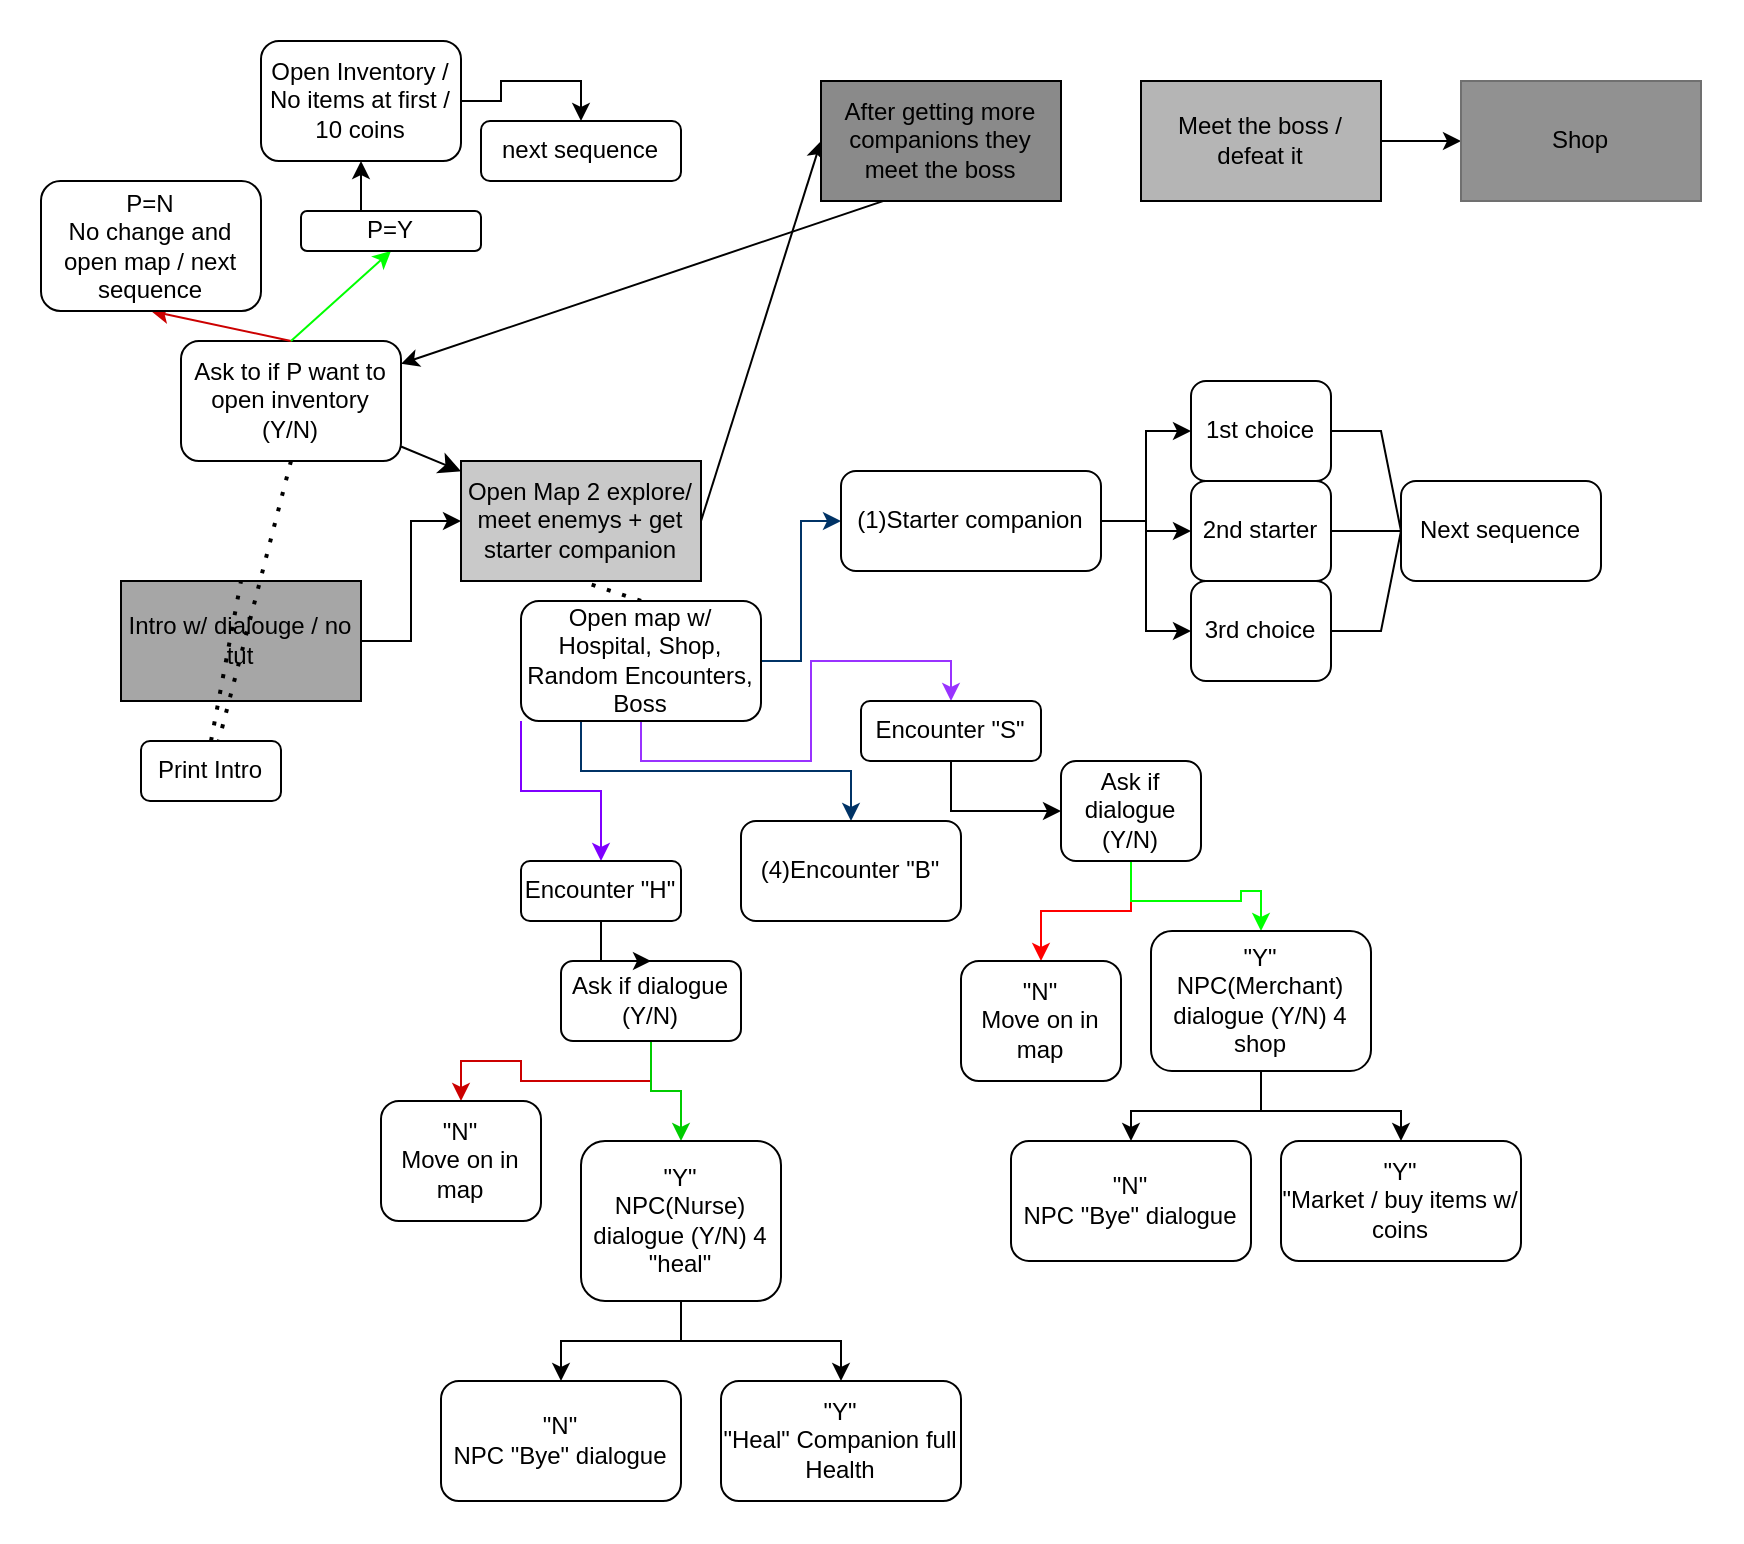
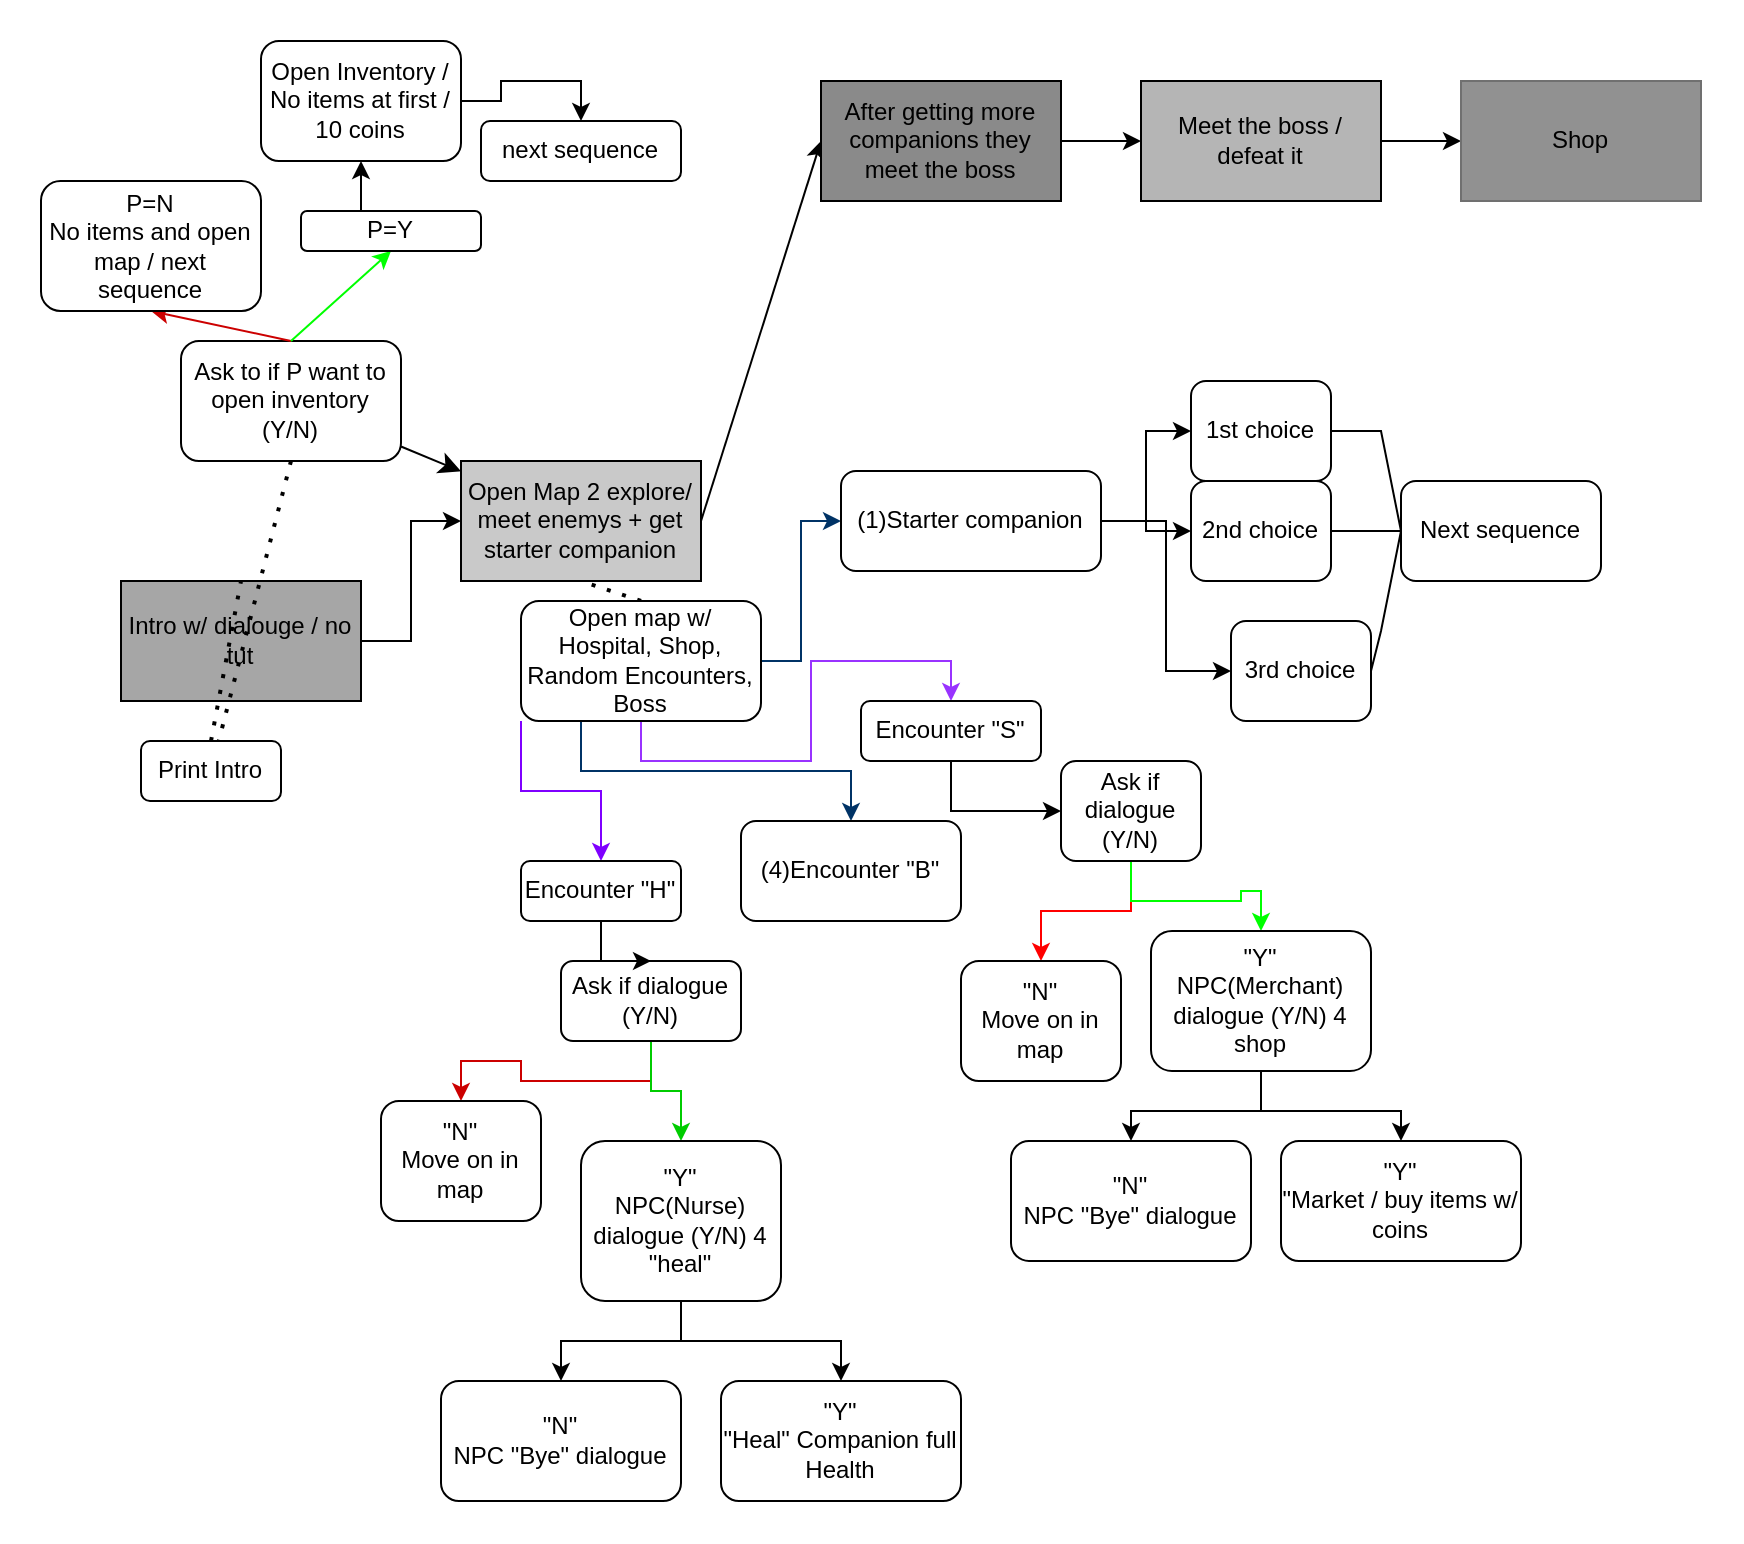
(151, 247) -> (151, 247)
(600, 297) -> (1094, 141)
(1261, 531) -> (1261, 531)
(1261, 631) -> (1301, 671)
